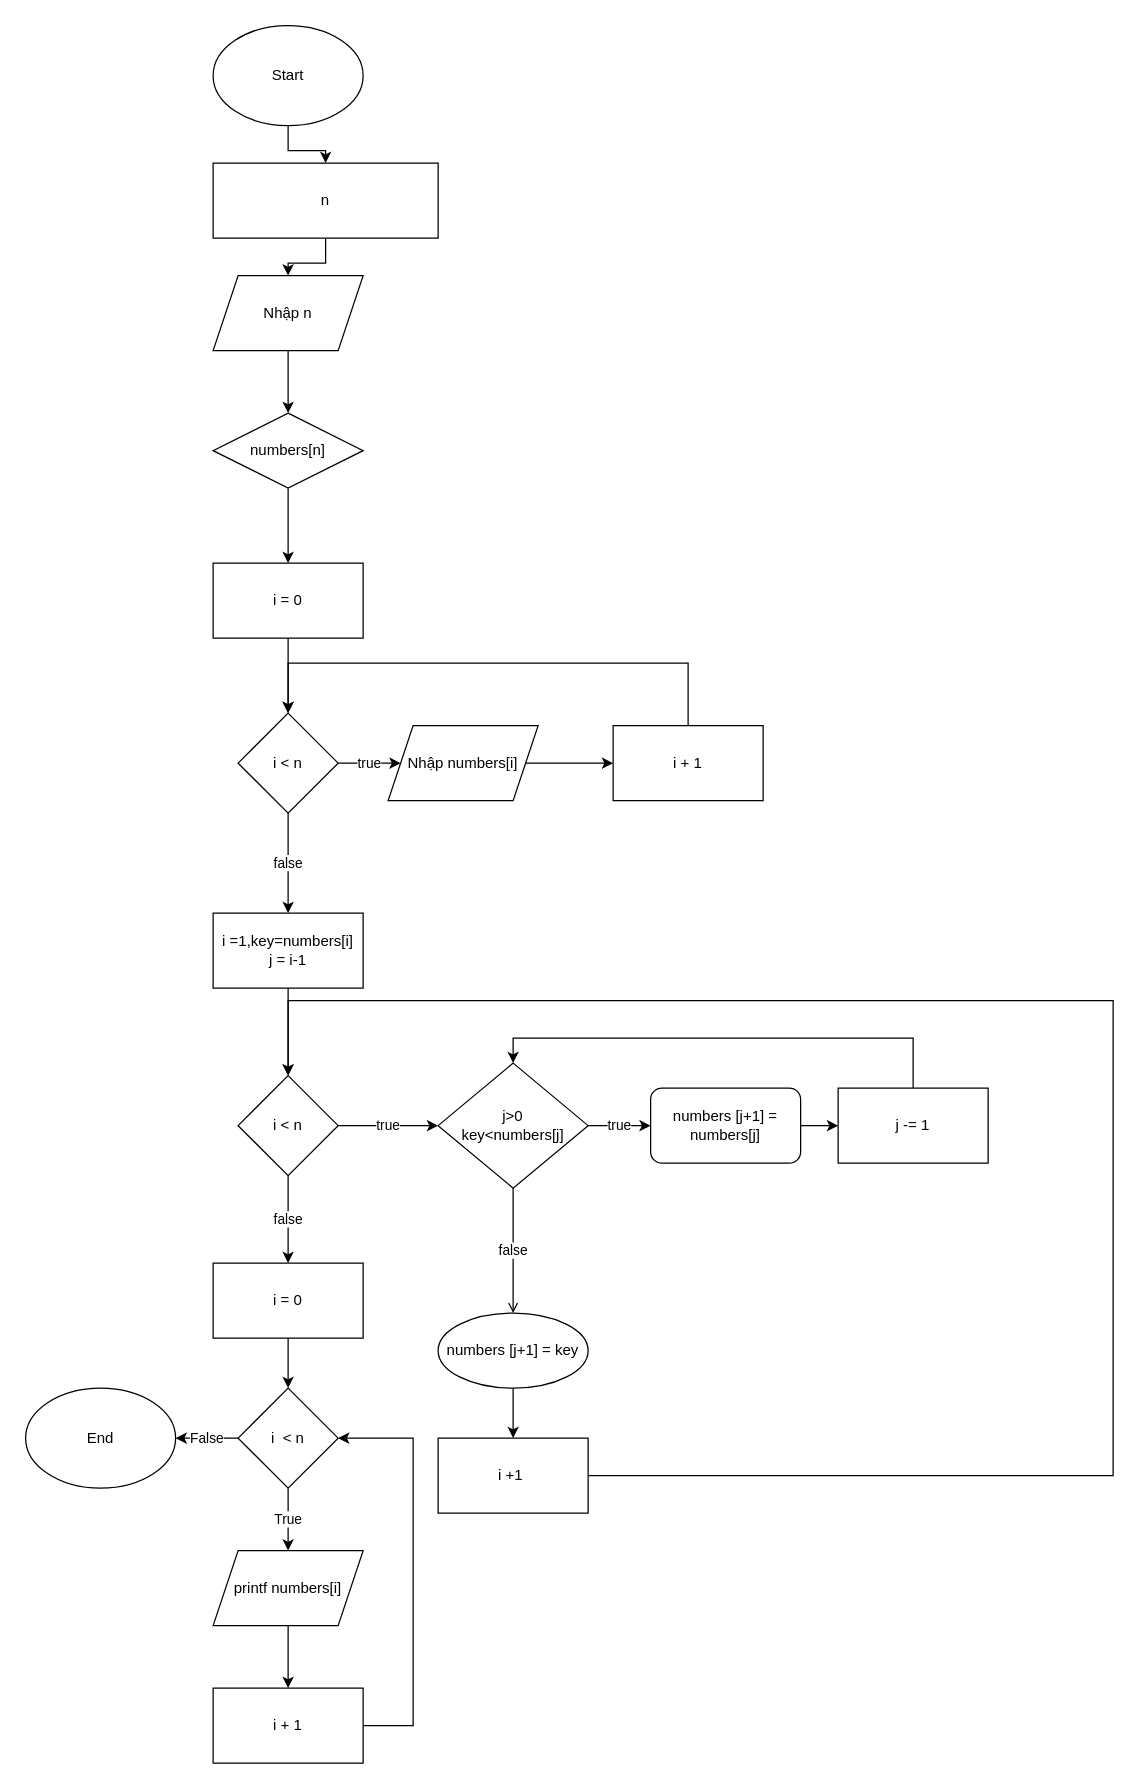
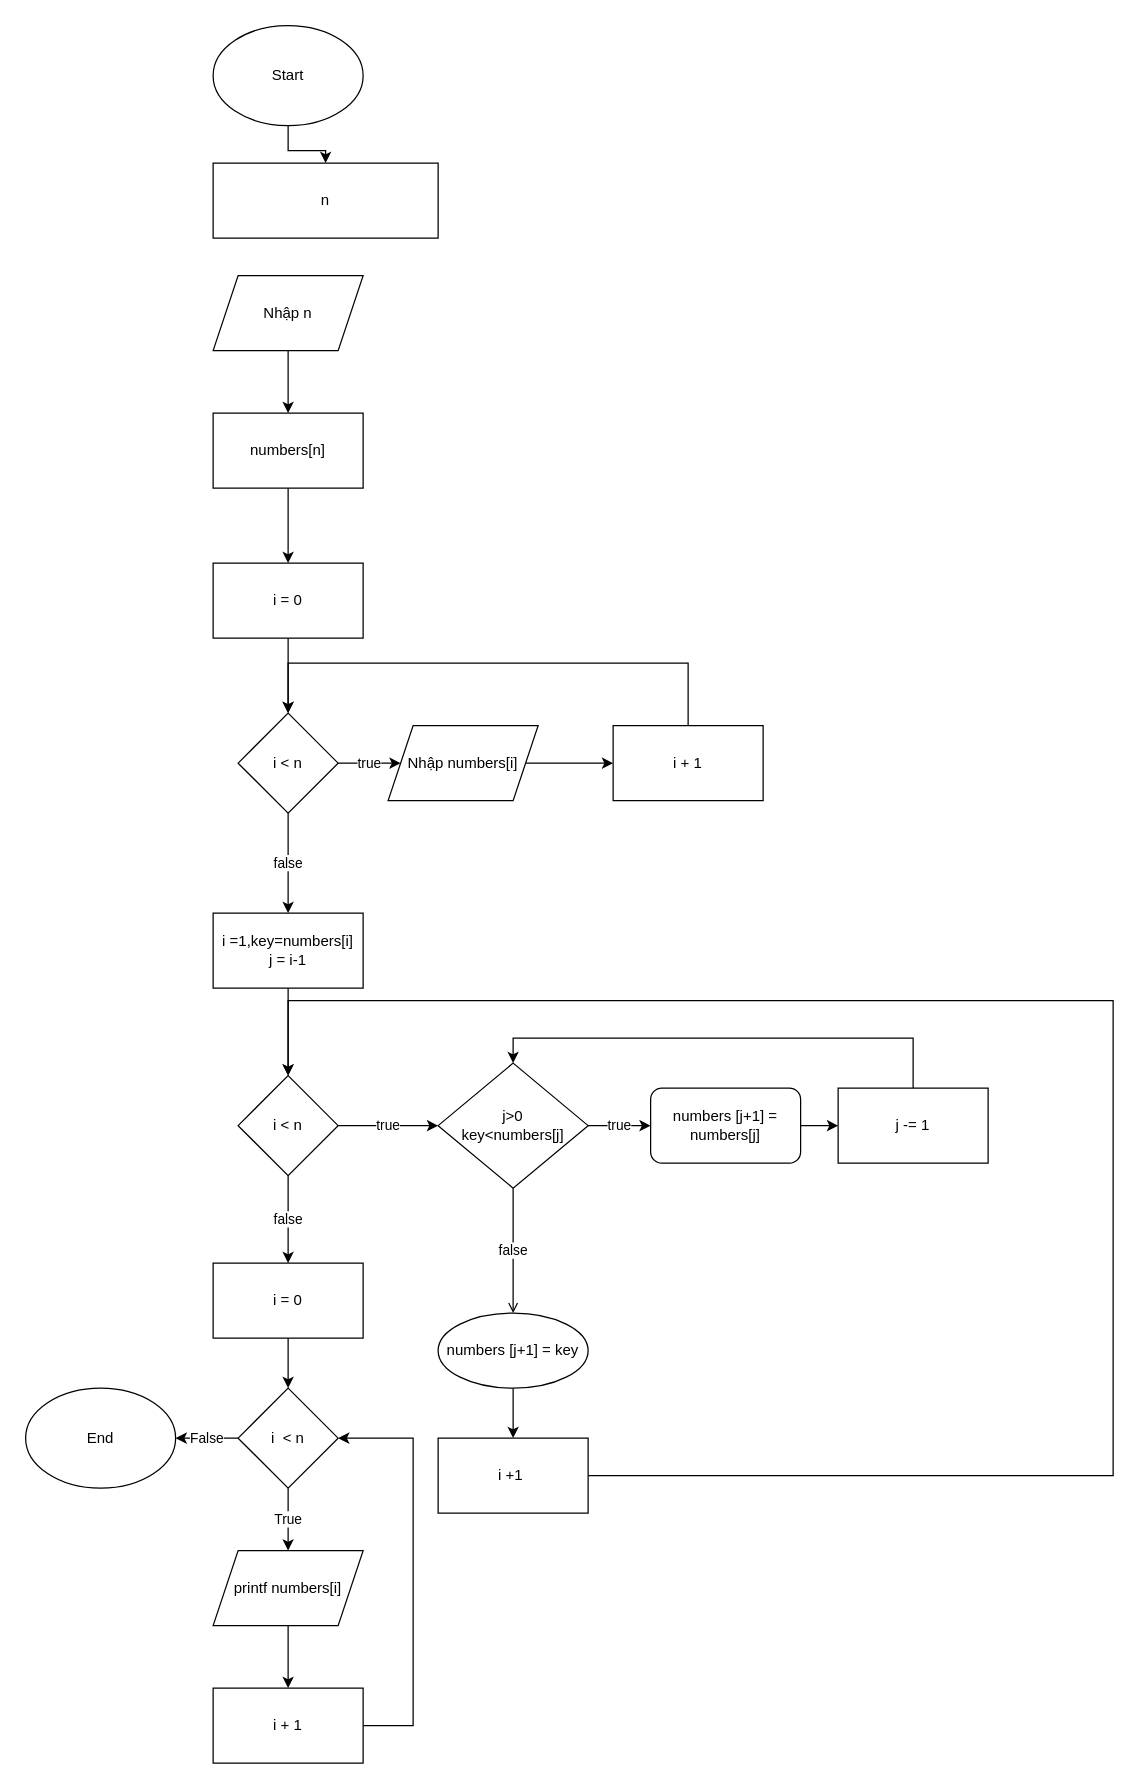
(318, 263) -> none
(288, 451) -> (288, 451)
